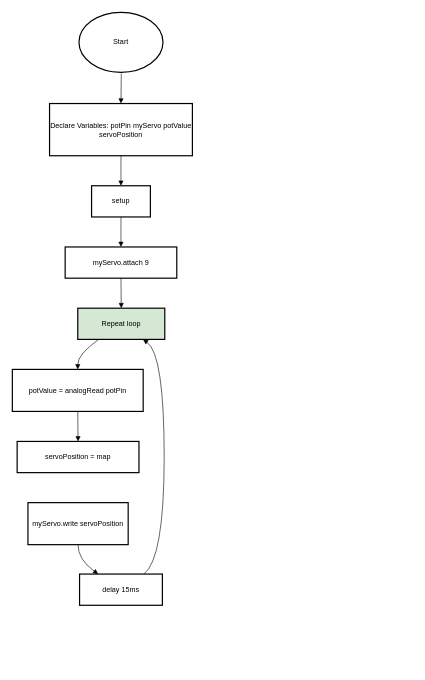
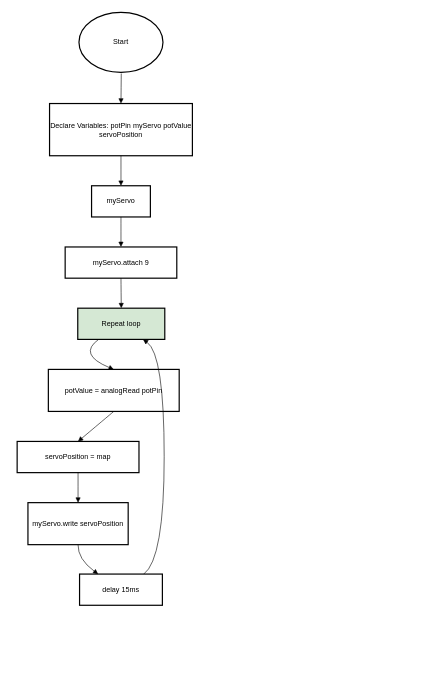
(121, 201) -> (121, 201)
(78, 390) -> (114, 390)
none -> (78, 496)
